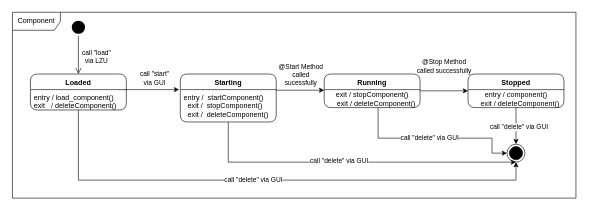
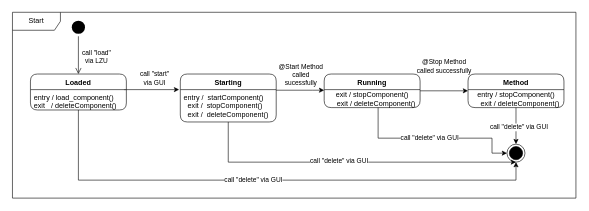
(36, 21) -> (36, 21)
(516, 82) -> (516, 82)
(517, 99) -> (517, 99)
